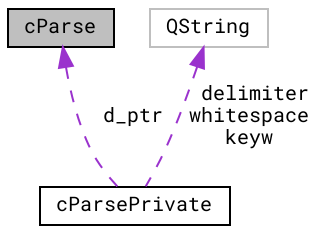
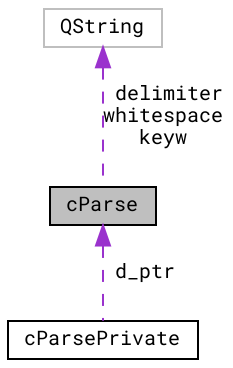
(174, 128) -> (103, 127)
